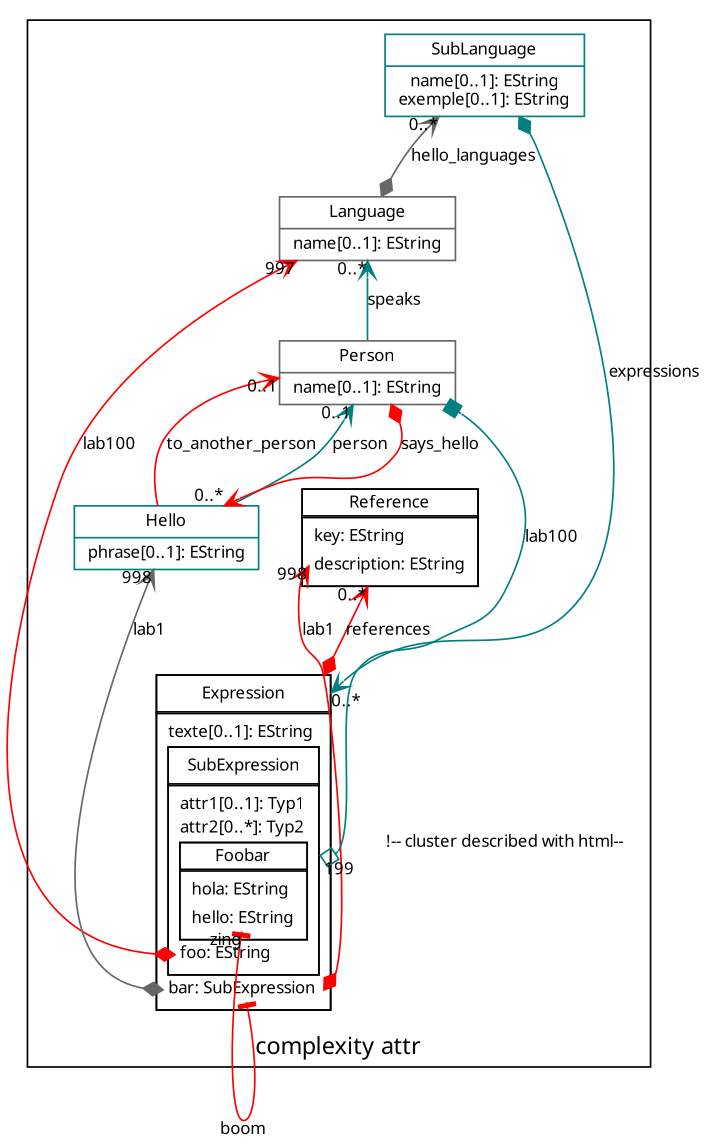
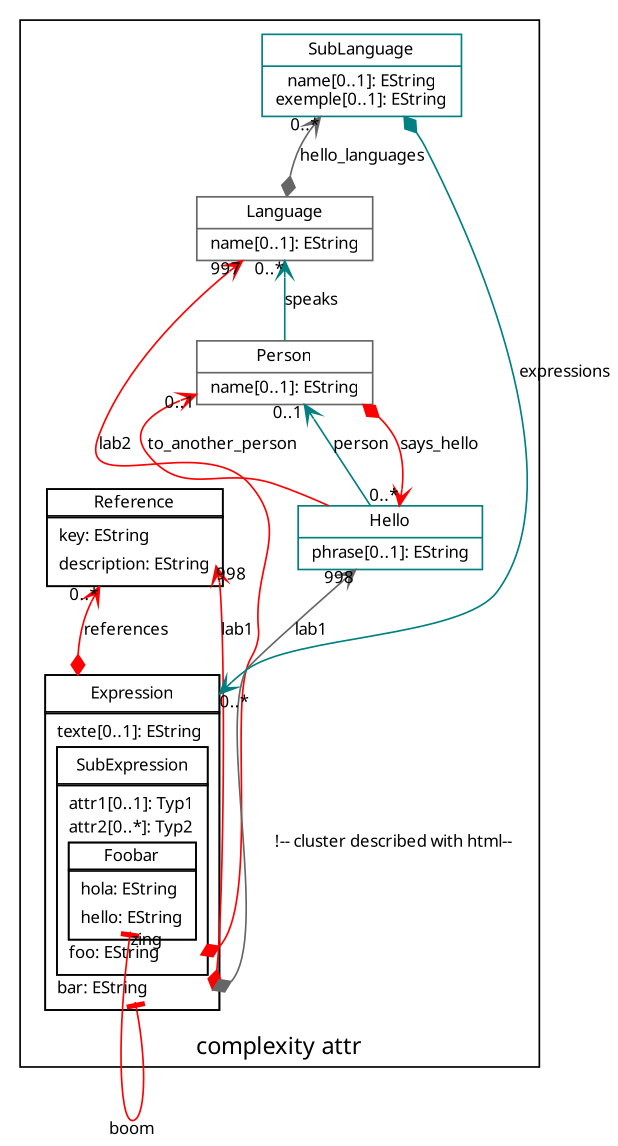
(110, 445) -> (116, 445)
(458, 630) -> none
(242, 988) -> (103, 988)
